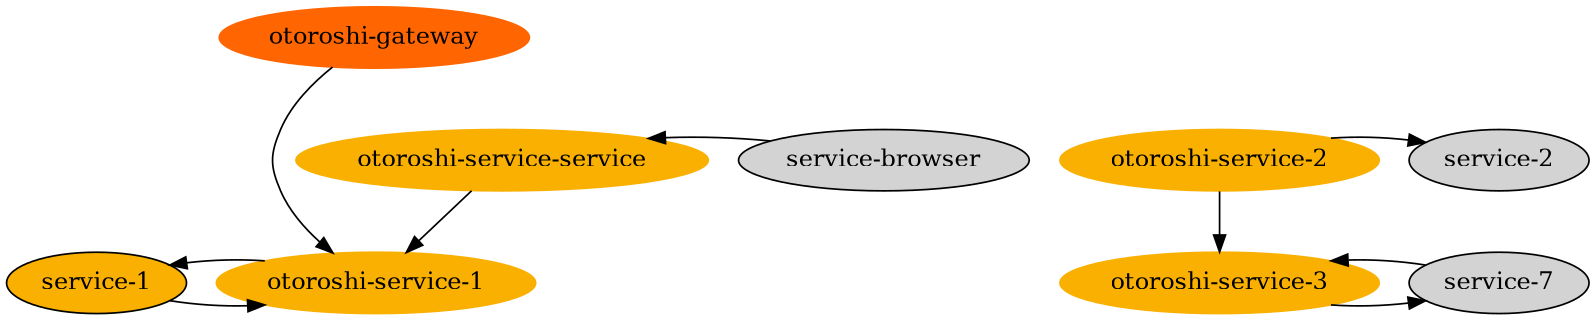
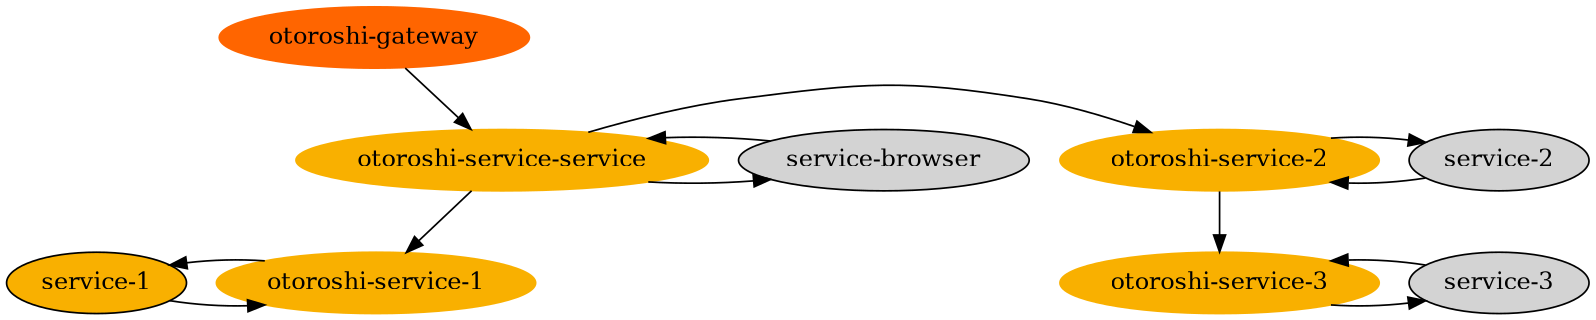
none -> (861, 86)
(273, 152) -> (432, 93)
none -> (1387, 182)
none -> (701, 183)
(1499, 283) -> (1499, 283)
